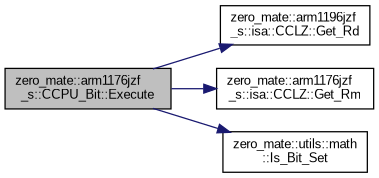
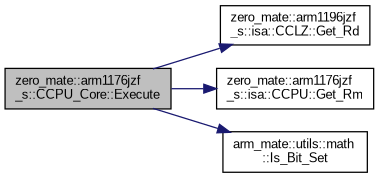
(88, 89) -> (88, 89)
(295, 89) -> (295, 89)
(295, 152) -> (295, 152)
